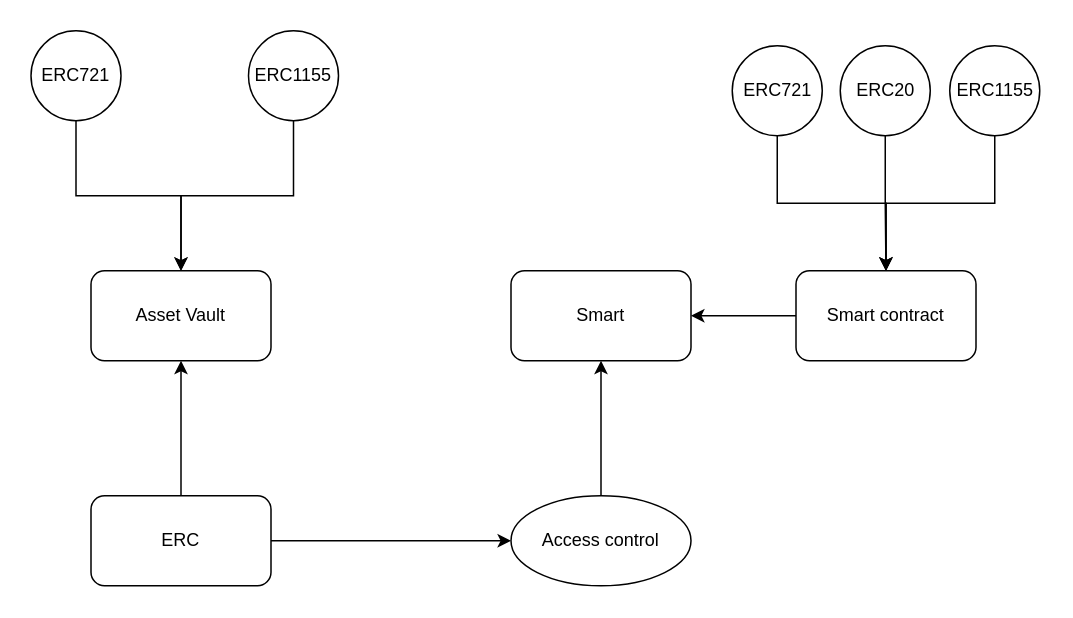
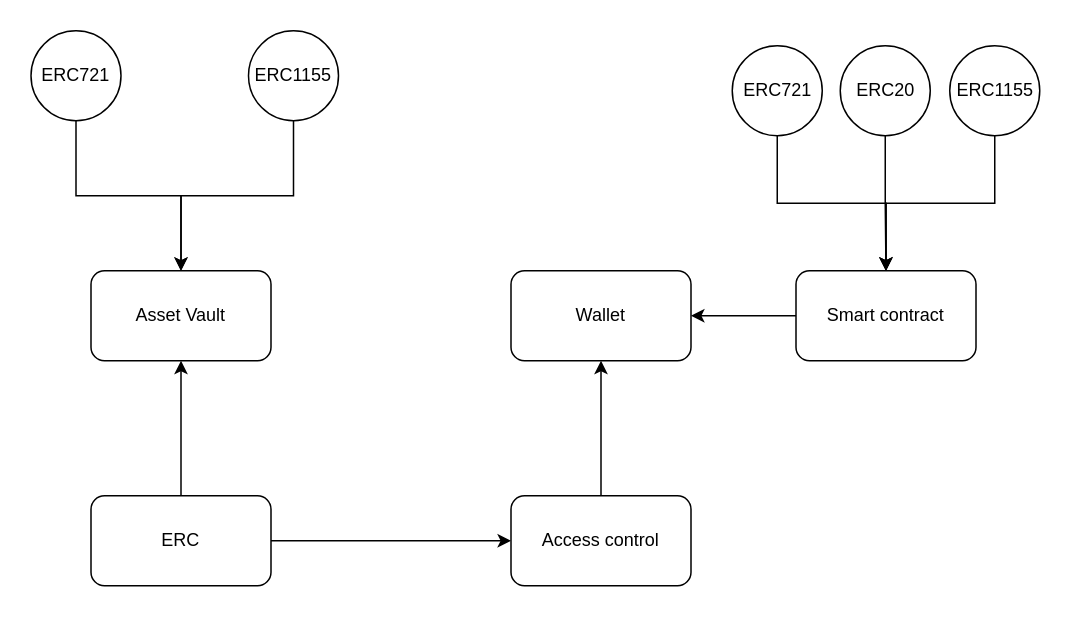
(601, 316) -> (601, 316)
(601, 541) -> (601, 541)
